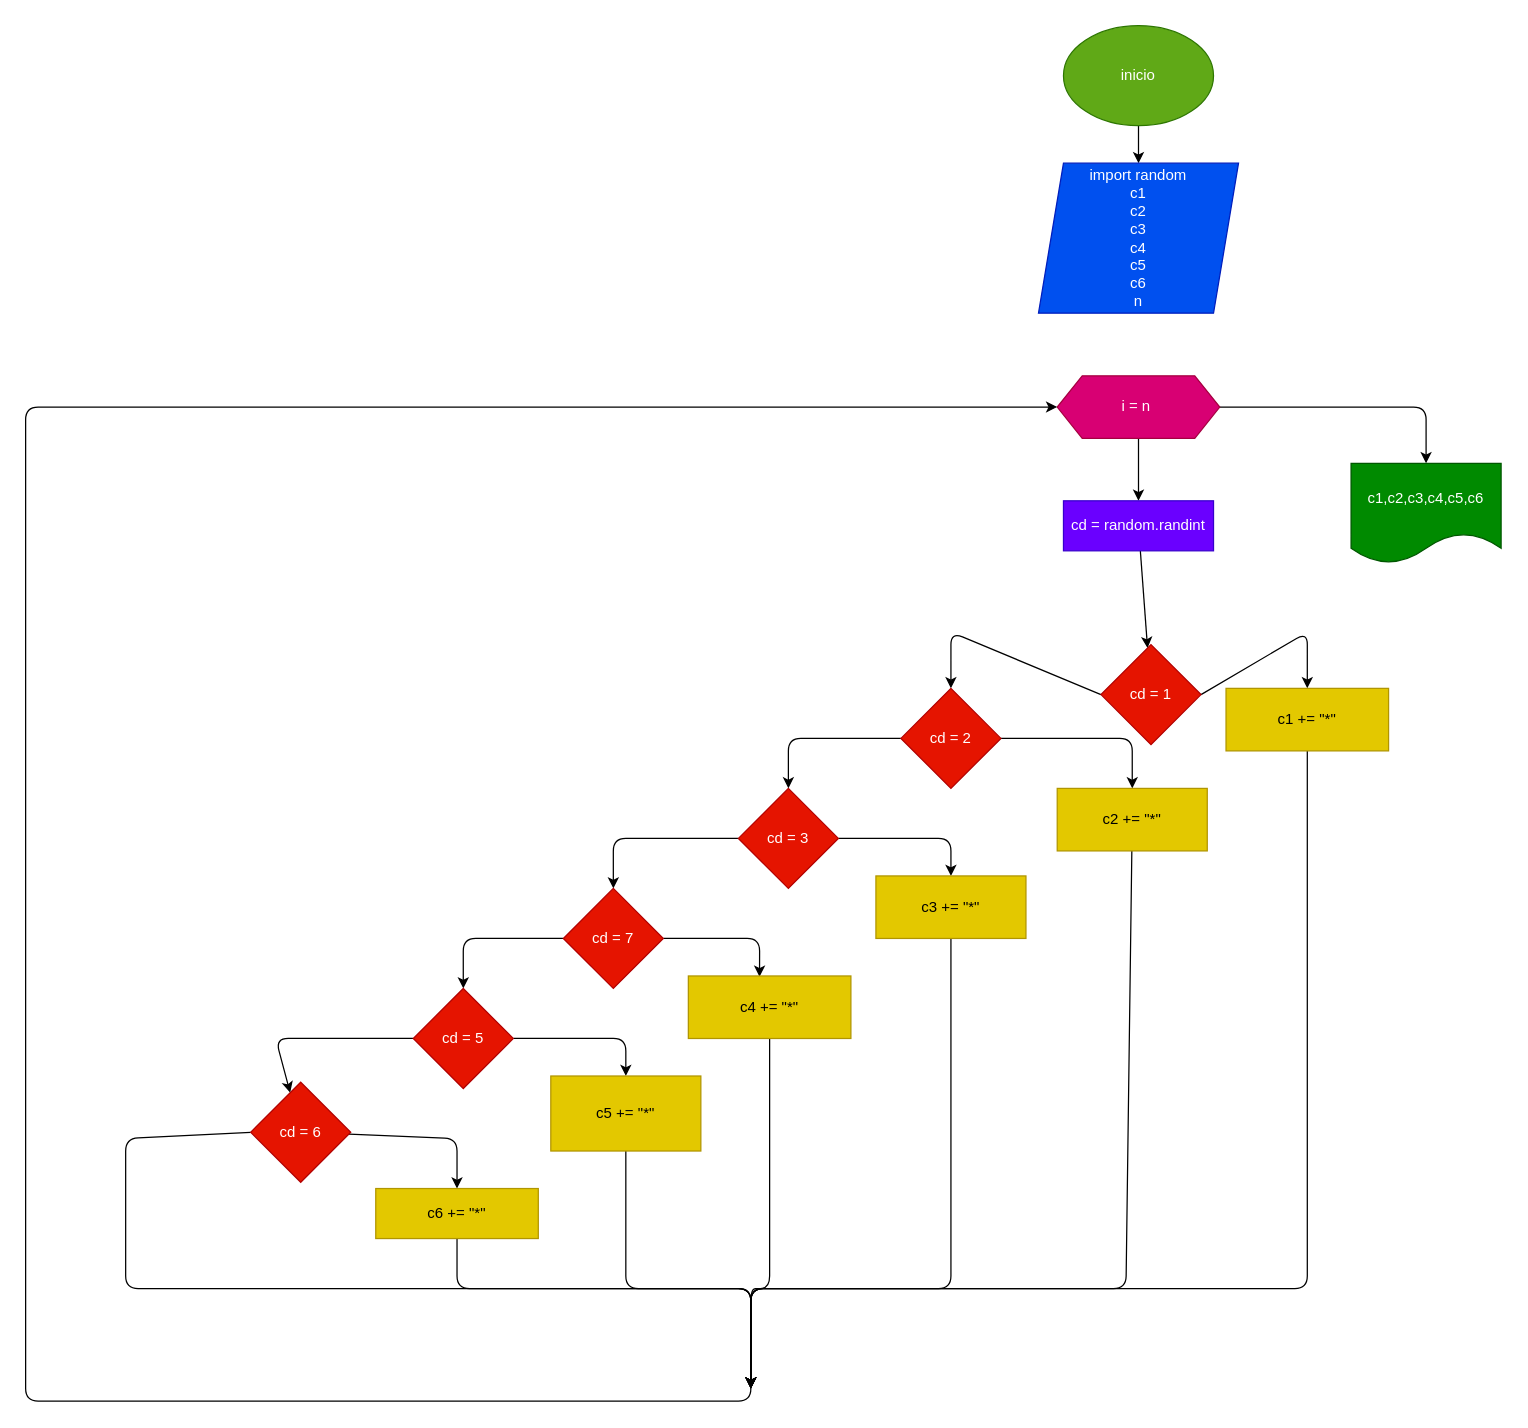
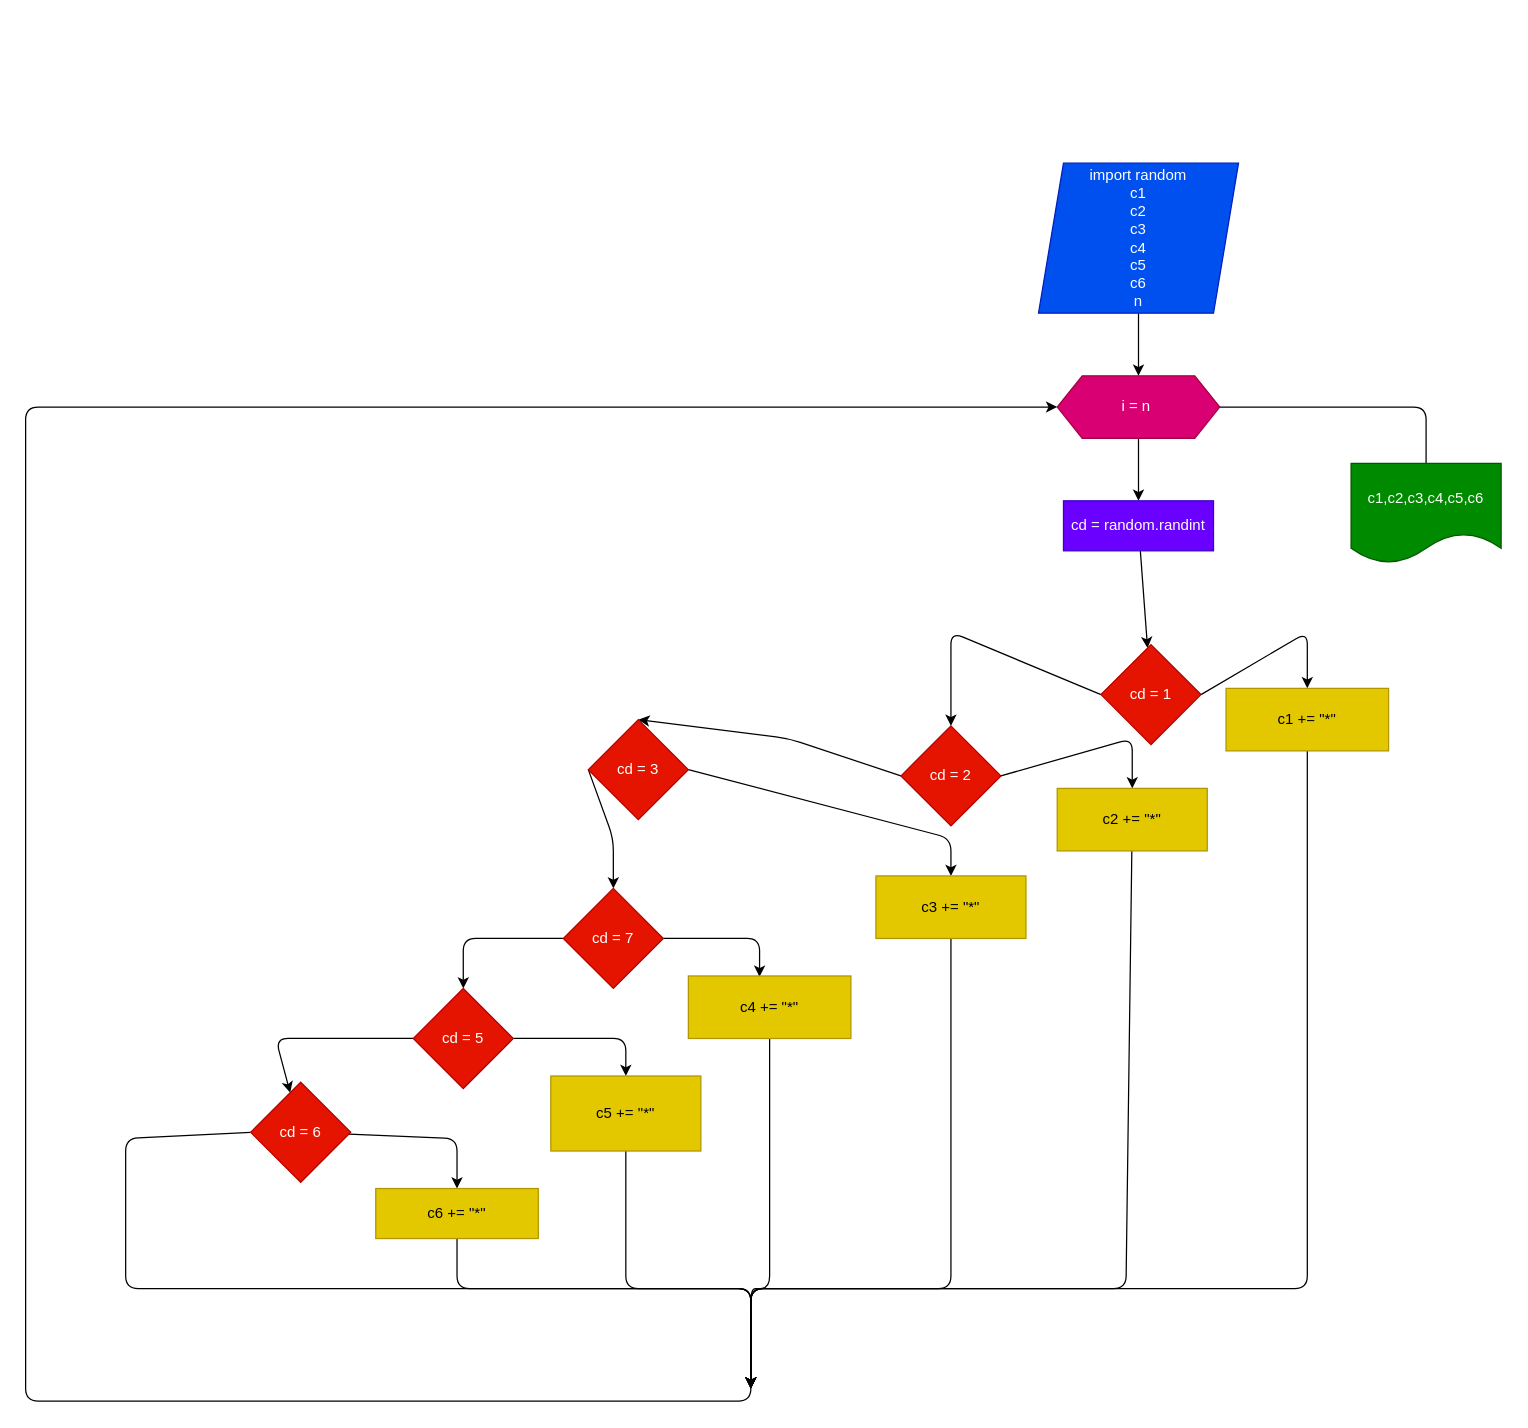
(1138, 76) -> none
(1138, 140) -> none
none -> (1138, 340)
(1426, 453) -> (1426, 456)
(951, 738) -> (951, 776)
(788, 838) -> (638, 769)
